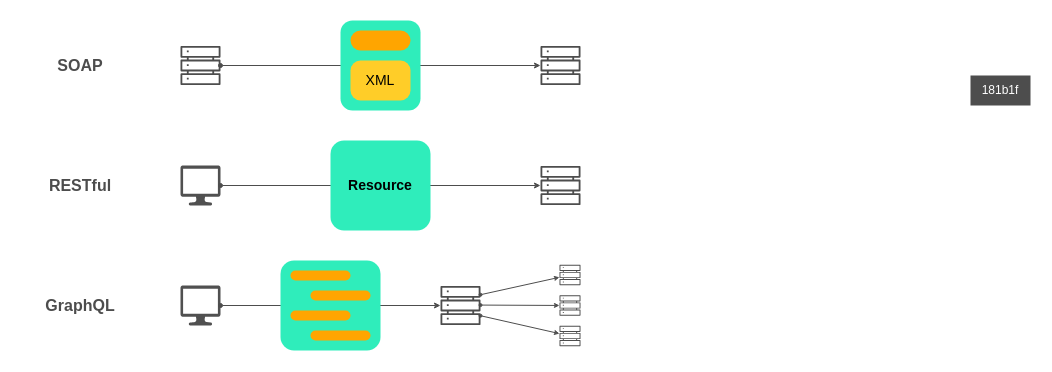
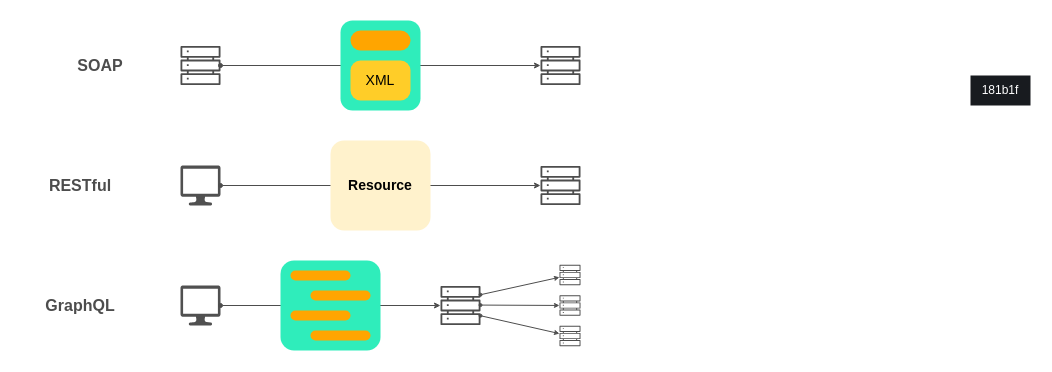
(81, 66) -> (101, 66)
(1001, 91) -> (1001, 91)
(381, 186) -> (381, 186)
